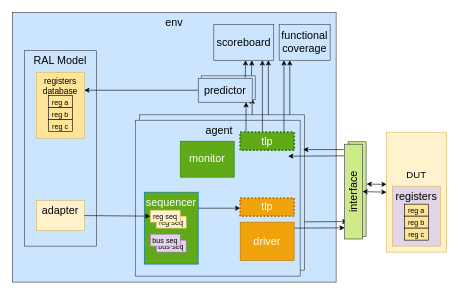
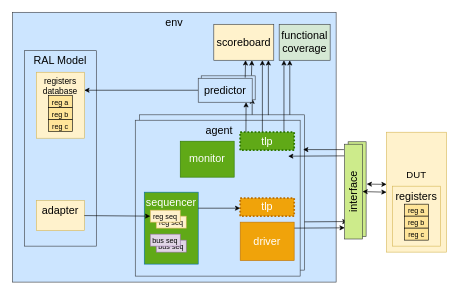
(244, 42) -> (244, 42)
(305, 42) -> (305, 42)
(60, 87) -> (60, 87)
(417, 203) -> (417, 203)
